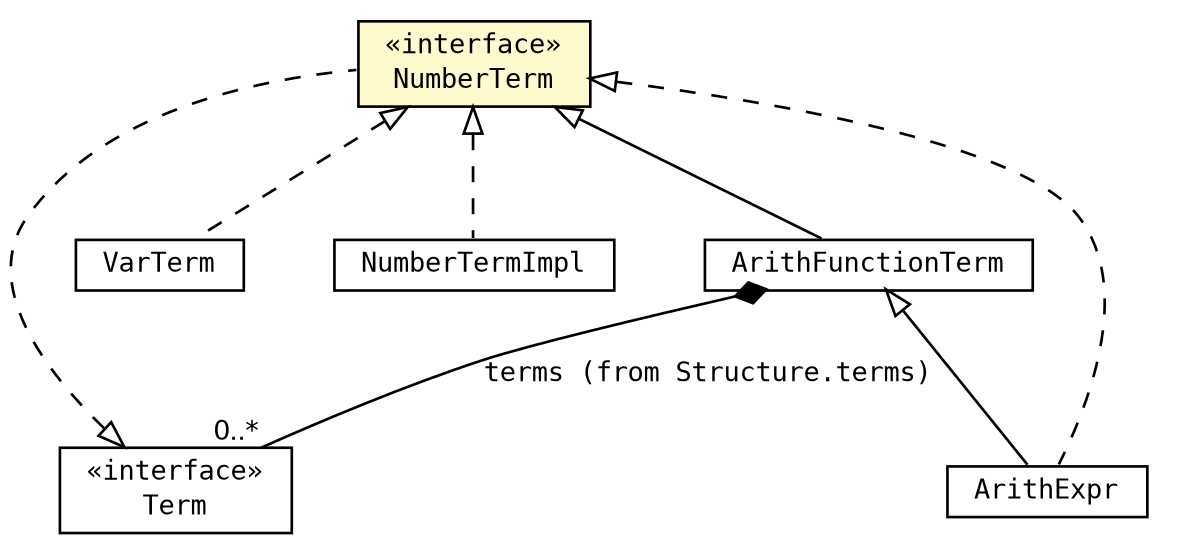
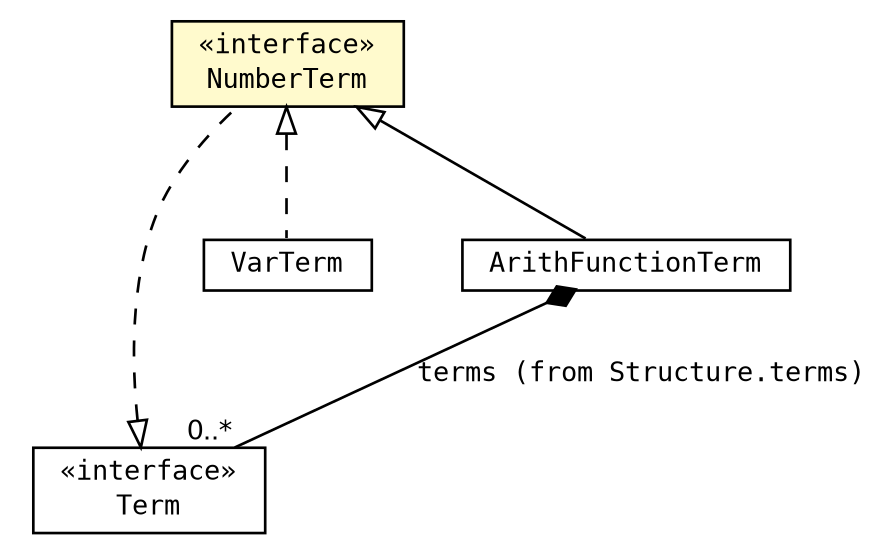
(473, 264) -> none
(1046, 490) -> none
